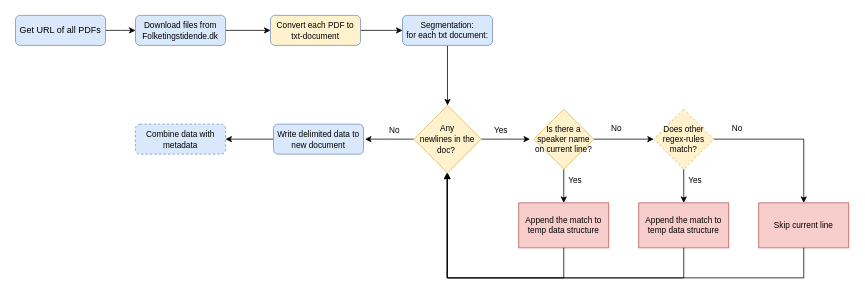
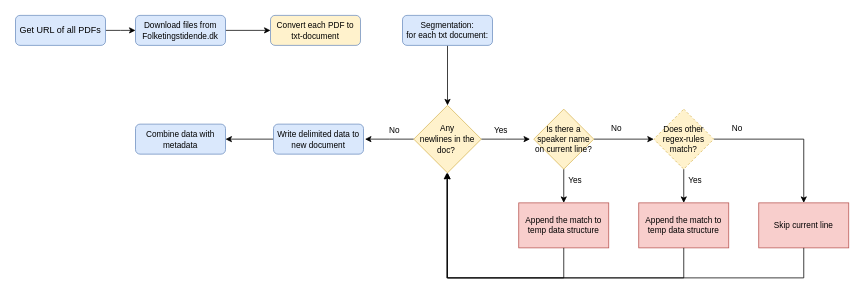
(378, 30) -> none
(180, 139) -> (180, 139)
